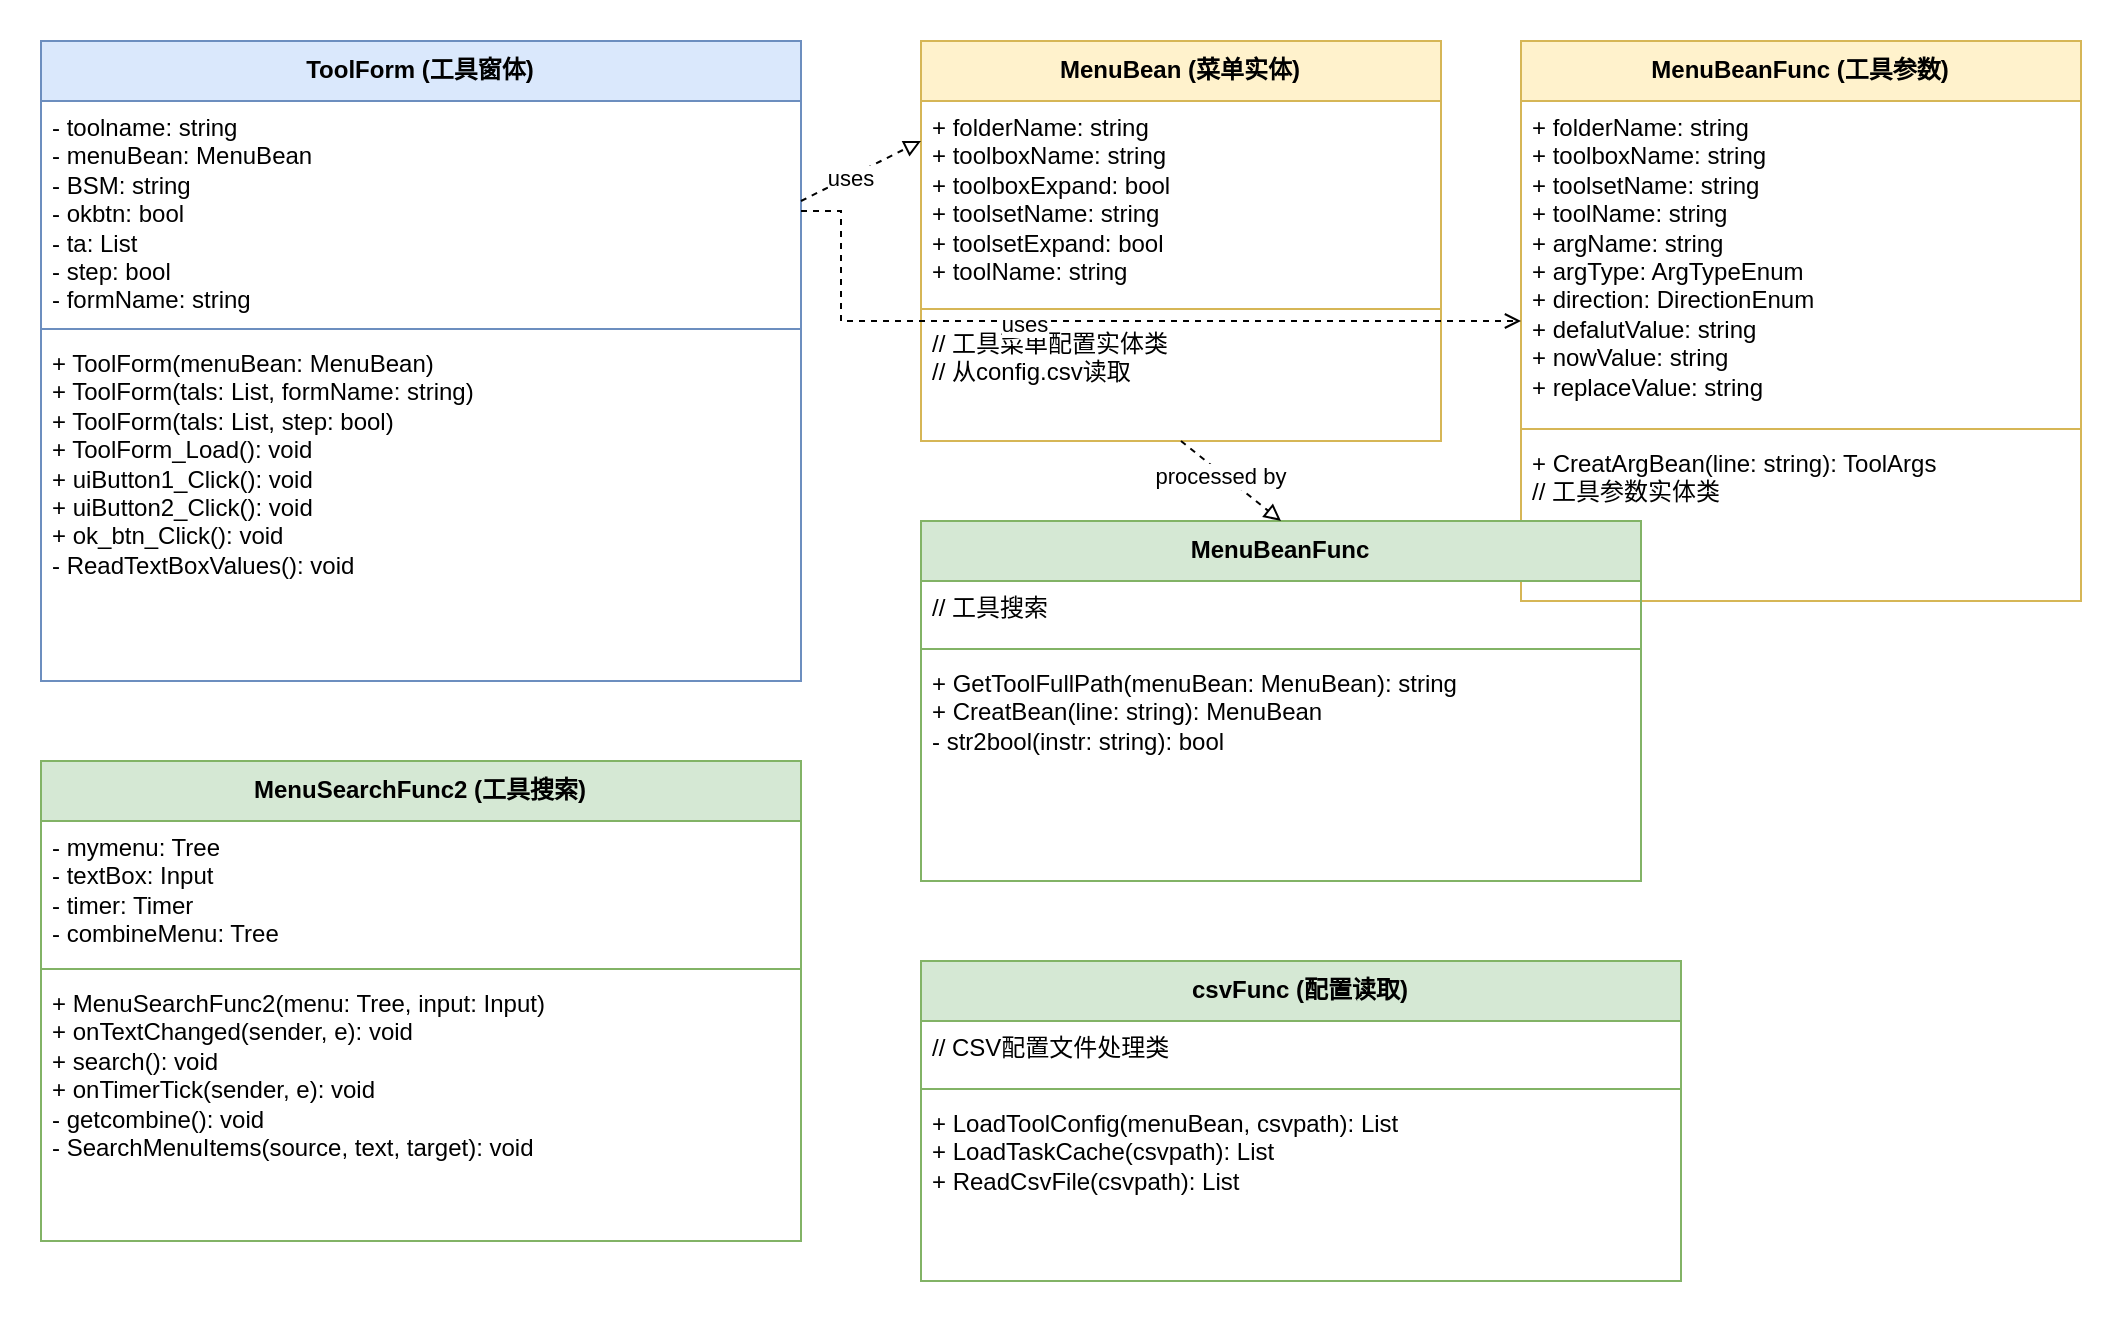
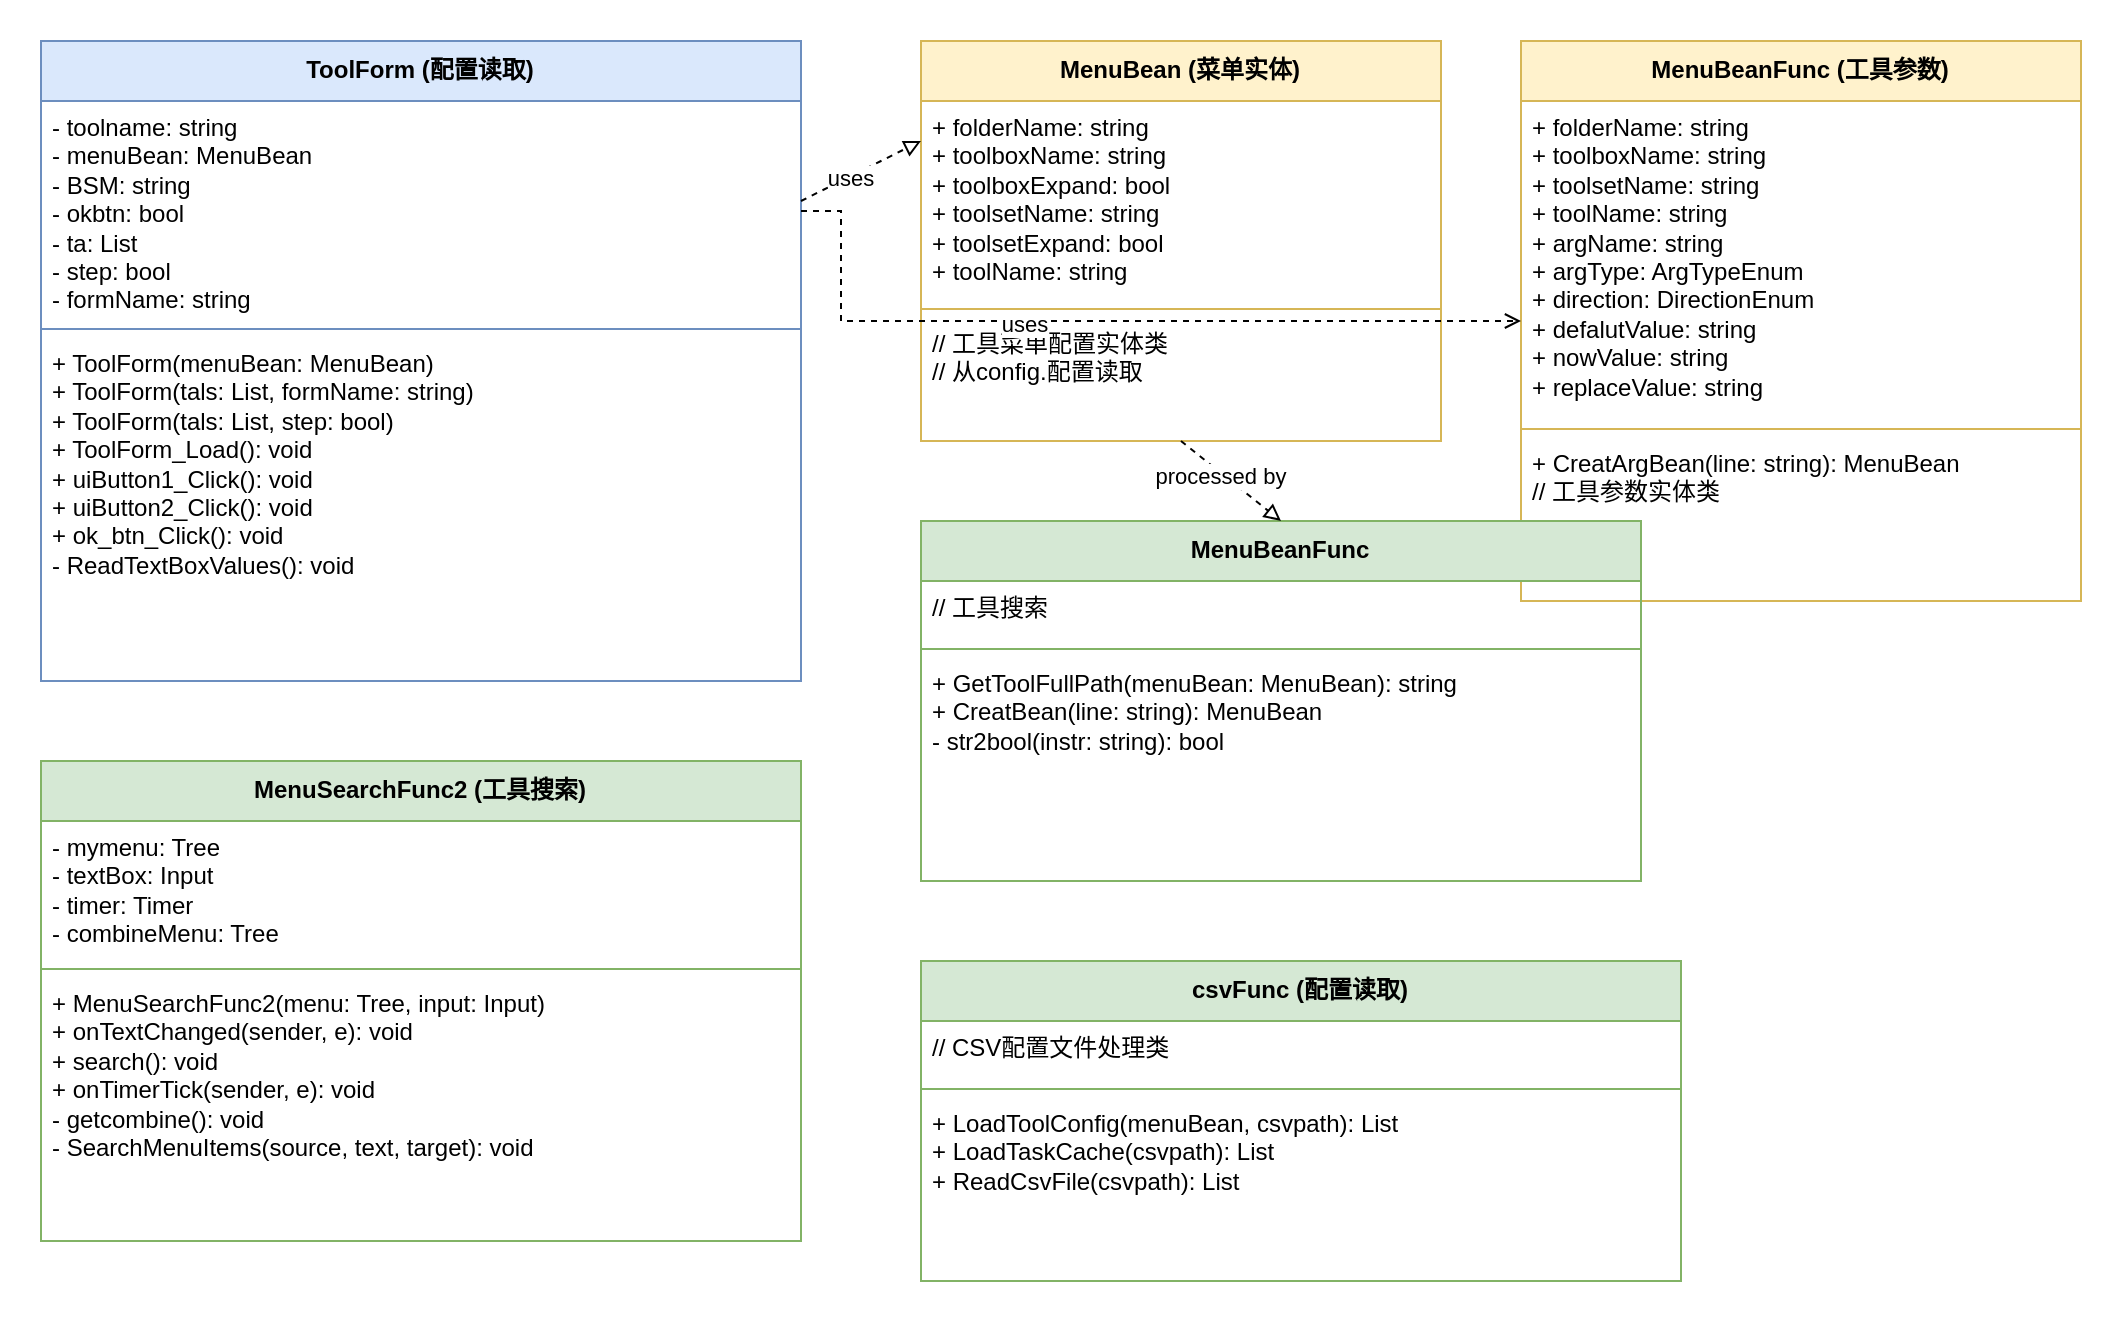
(421, 71) -> (421, 71)
(1058, 360) -> (1058, 360)
(1760, 480) -> (1763, 480)
